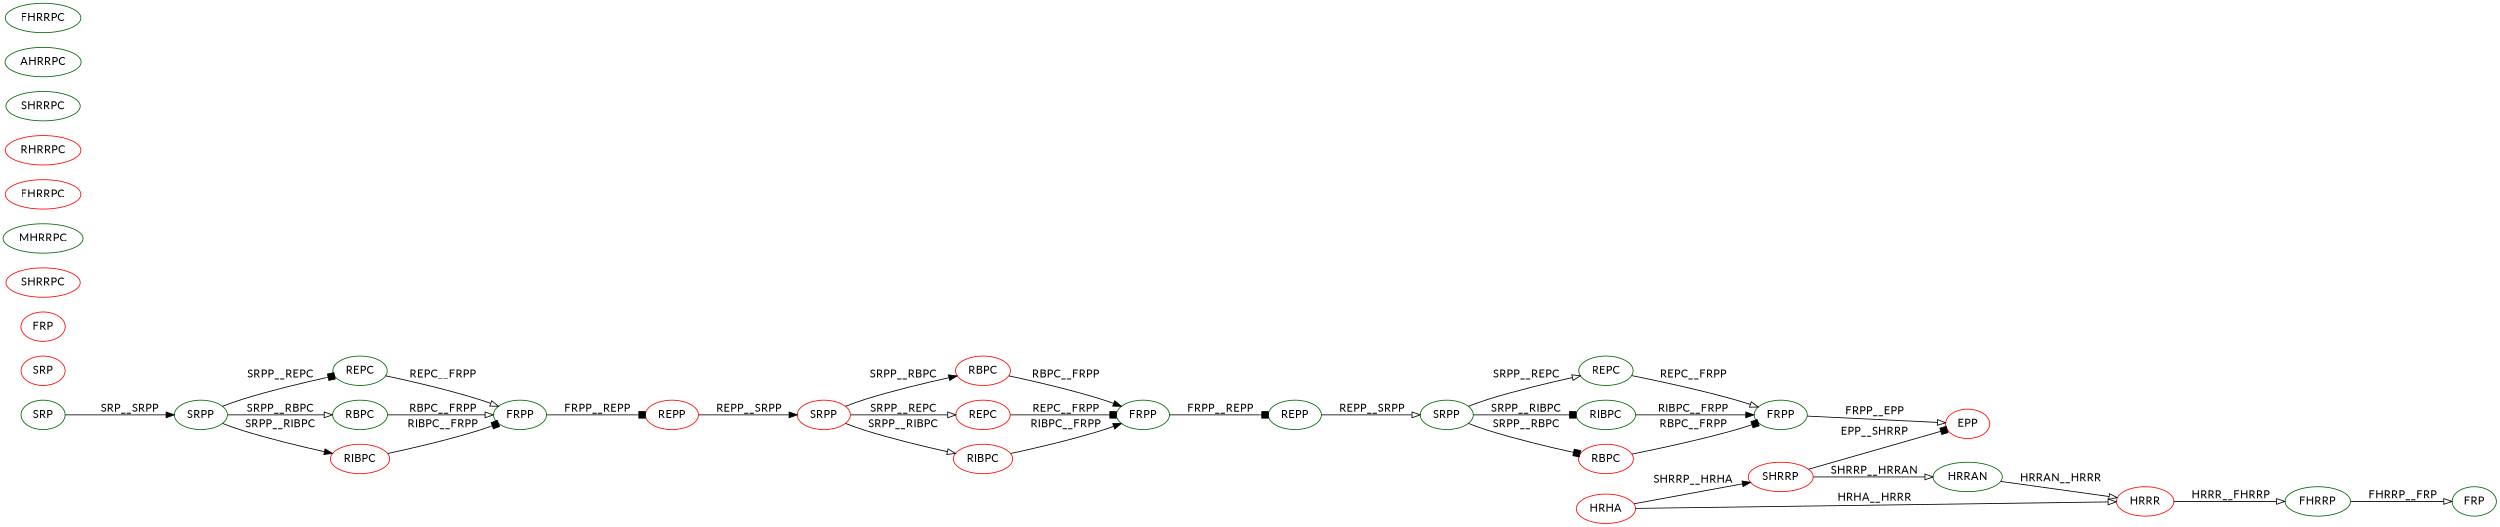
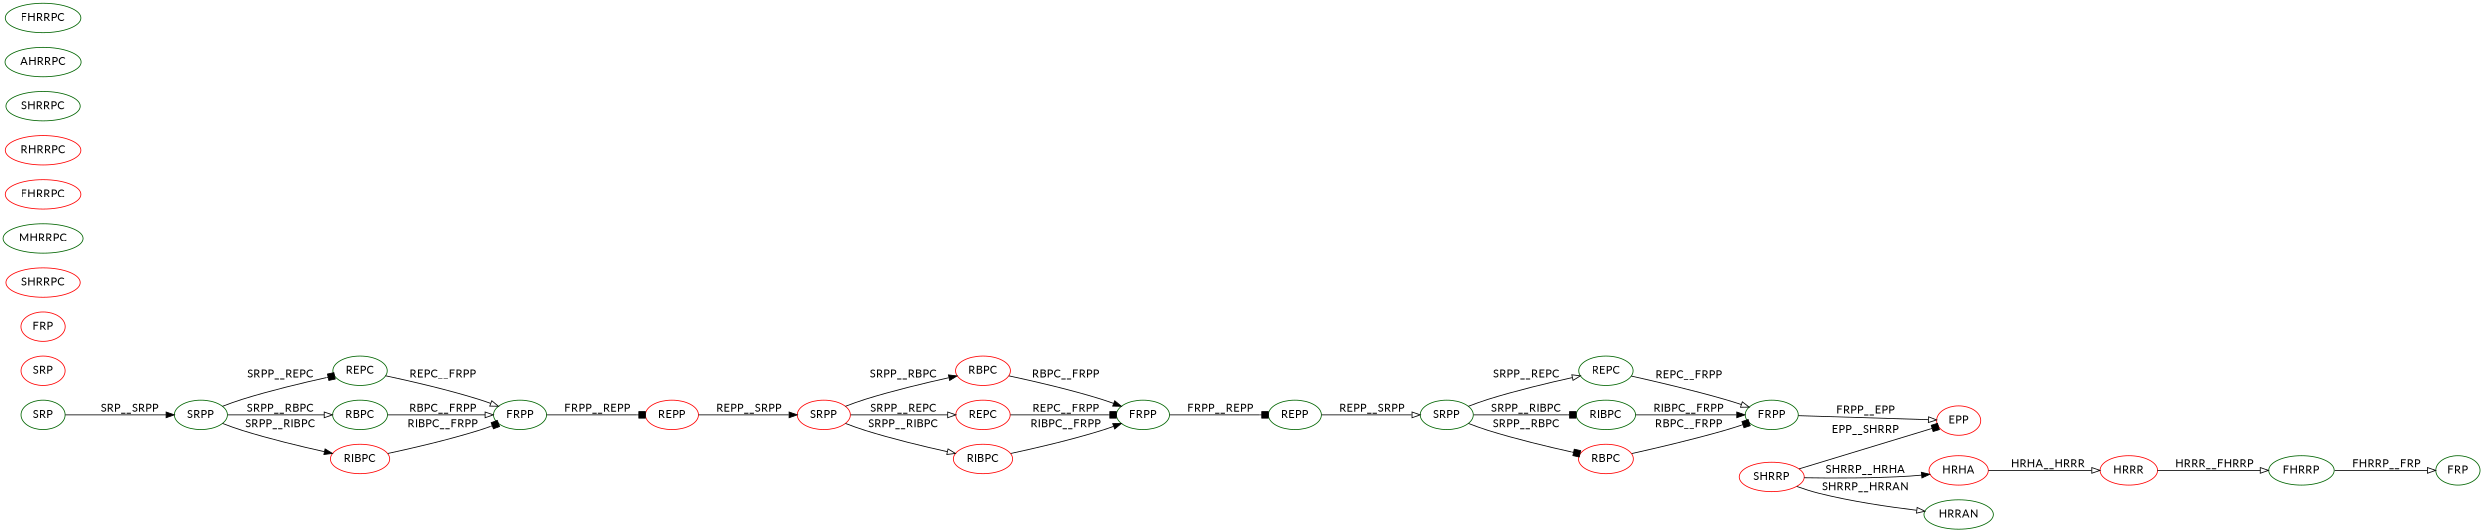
(2055, 489) -> none
(1688, 494) -> (1863, 478)
